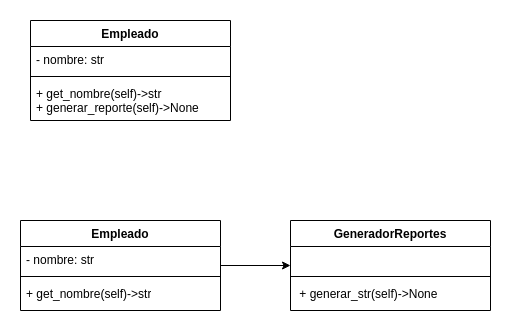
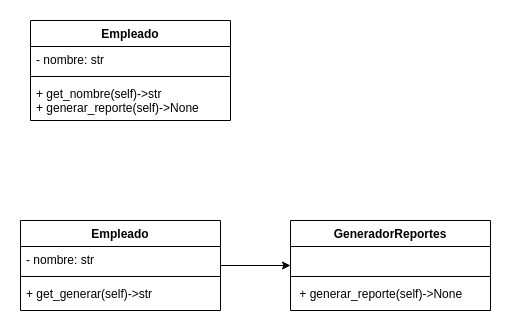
(101, 295) -> (104, 295)
(377, 295) -> (391, 295)
